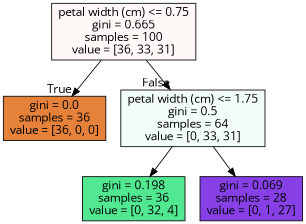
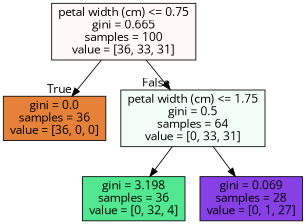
(134, 199) -> (134, 199)
